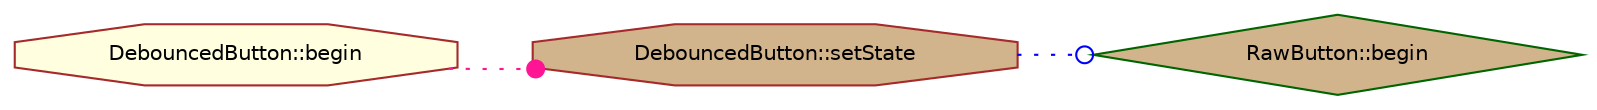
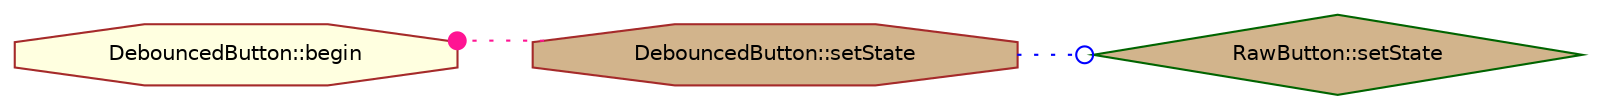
(1338, 55) -> (1338, 55)
(488, 69) -> (505, 41)
